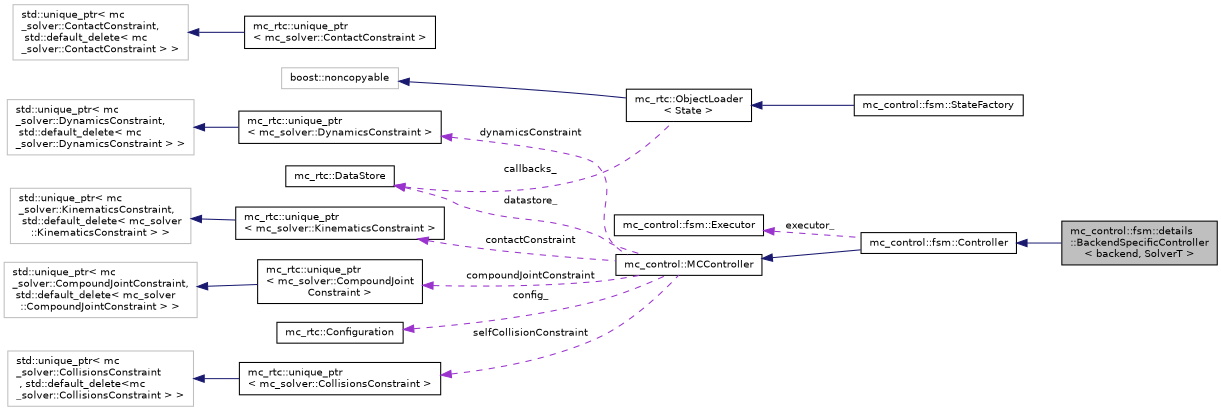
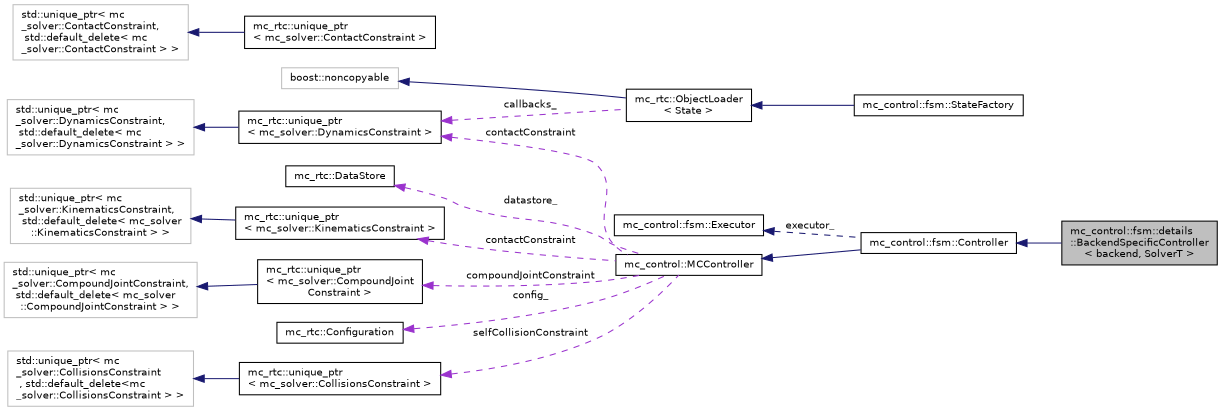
(529, 133) -> (529, 133)
(548, 187) -> (539, 115)
(818, 234) -> (818, 234)
